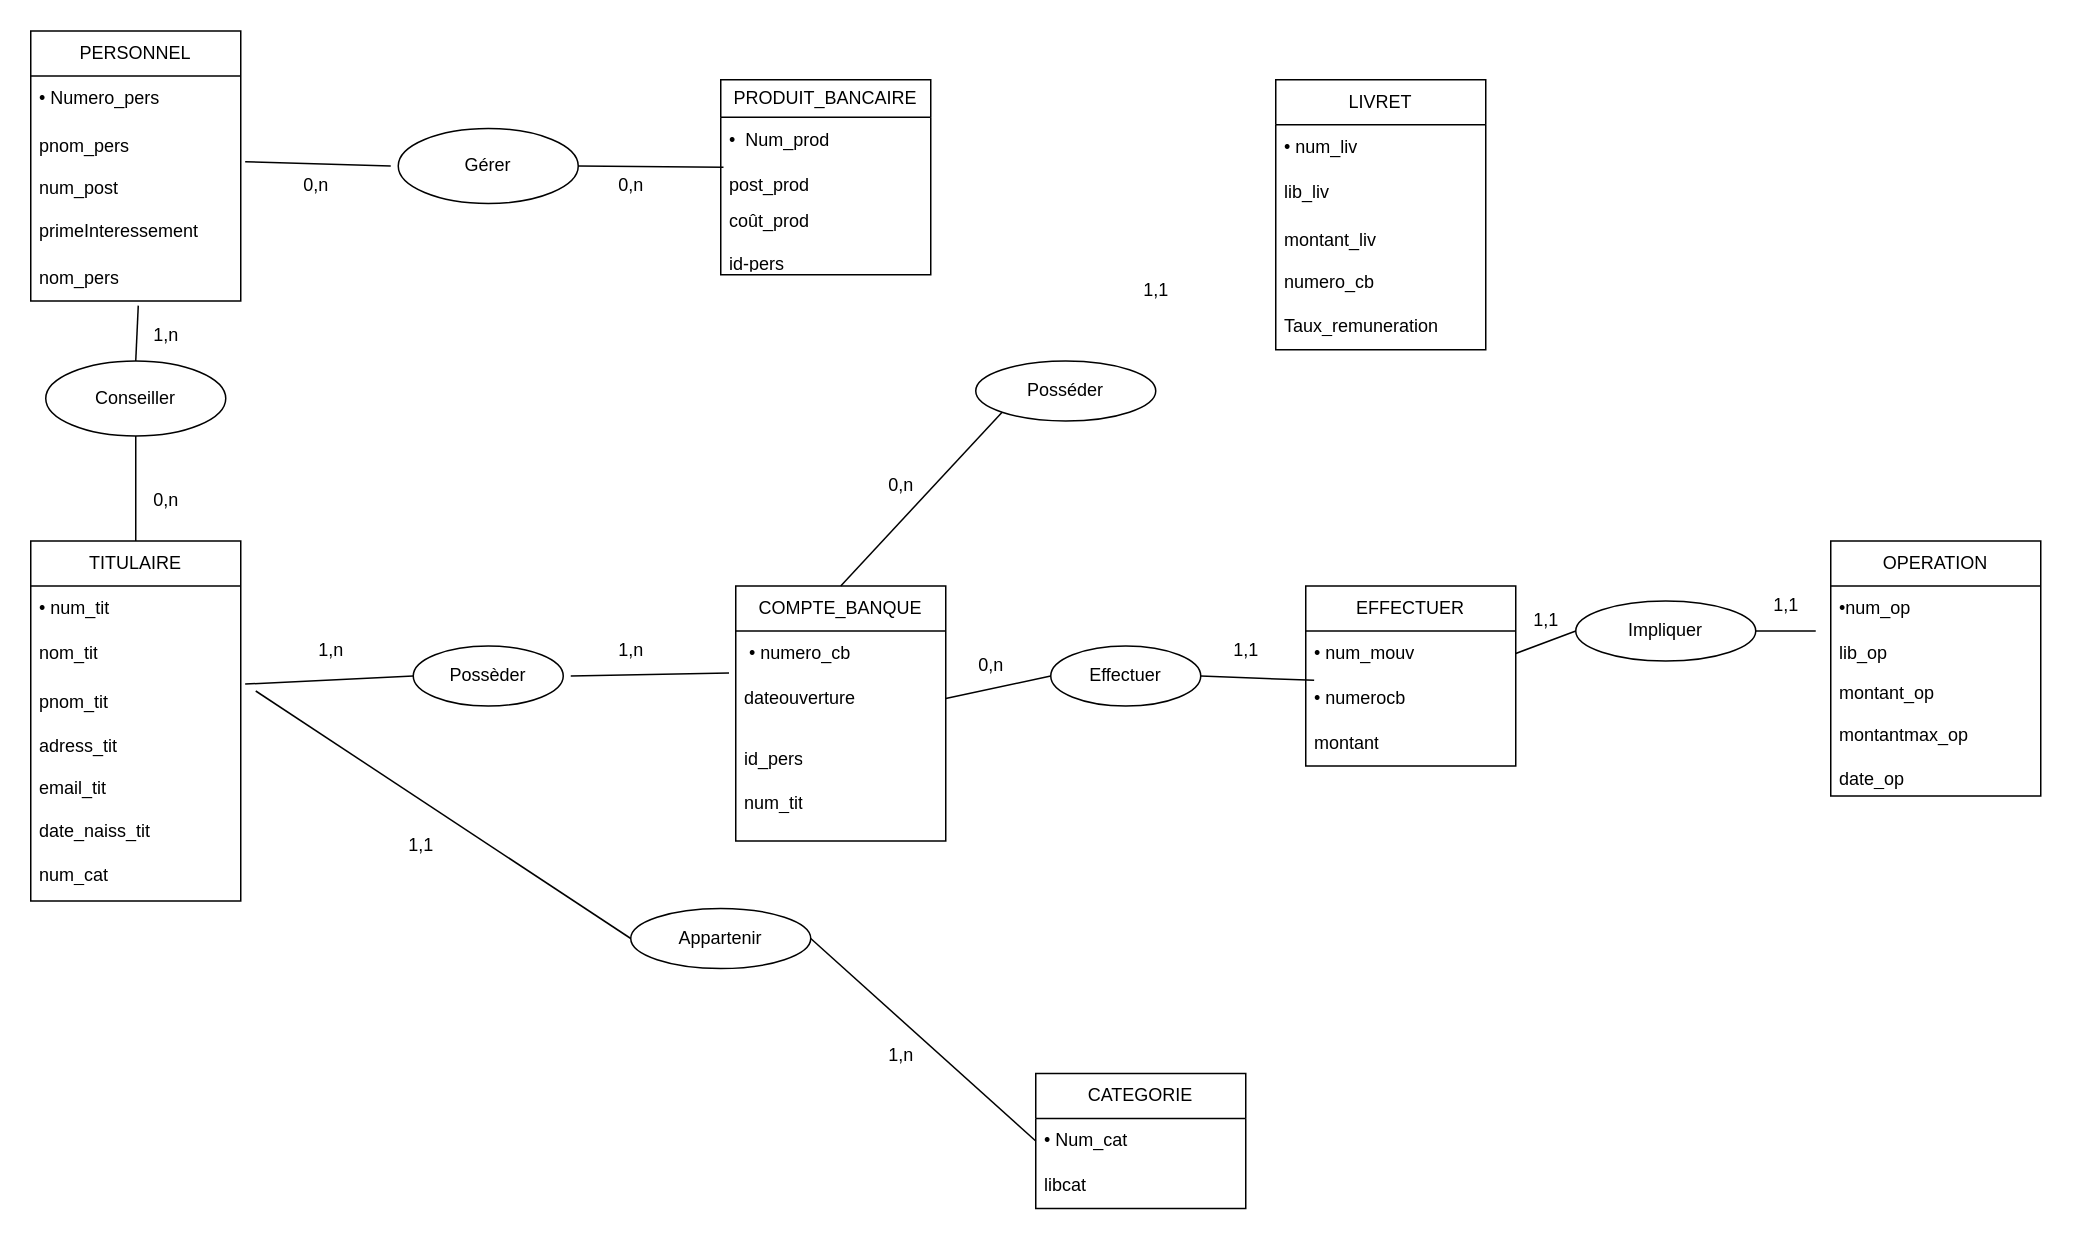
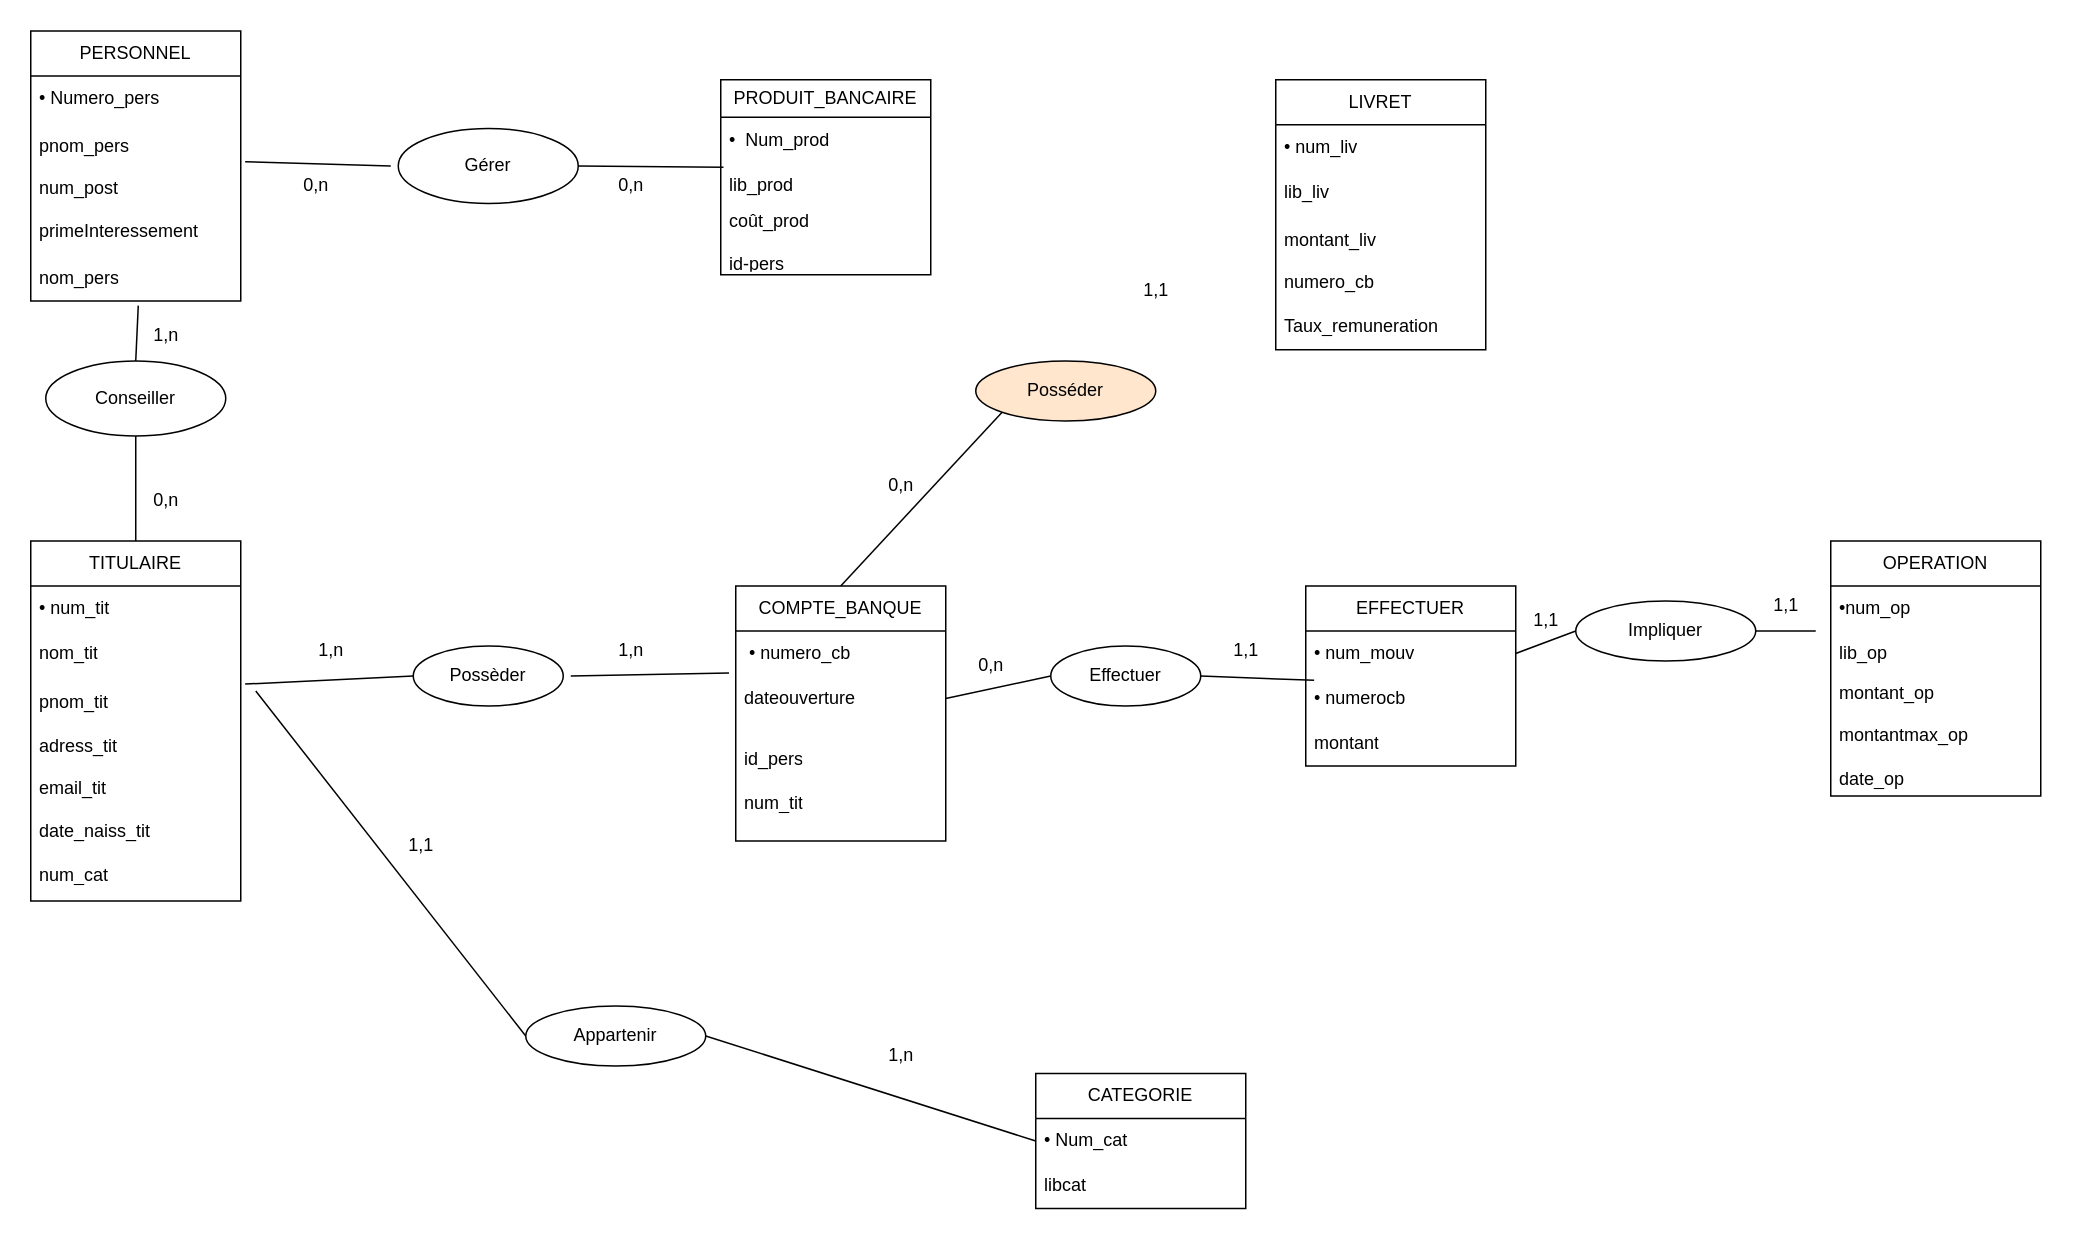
(775, 185) -> (765, 185)
(1066, 391) -> (1066, 391)
(721, 938) -> (616, 1036)
